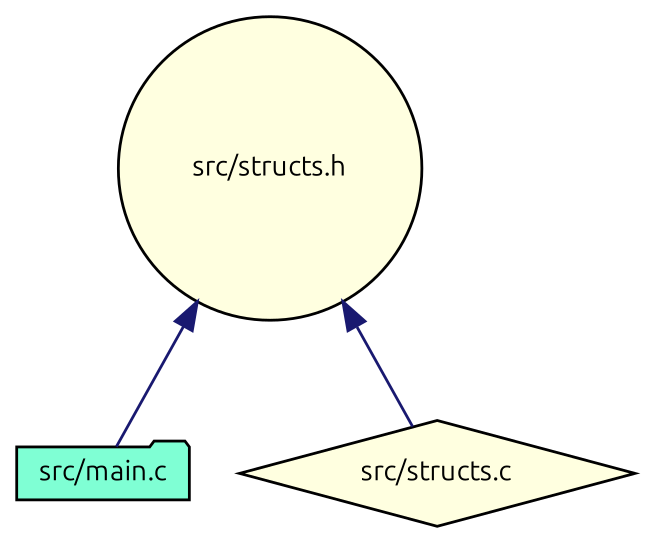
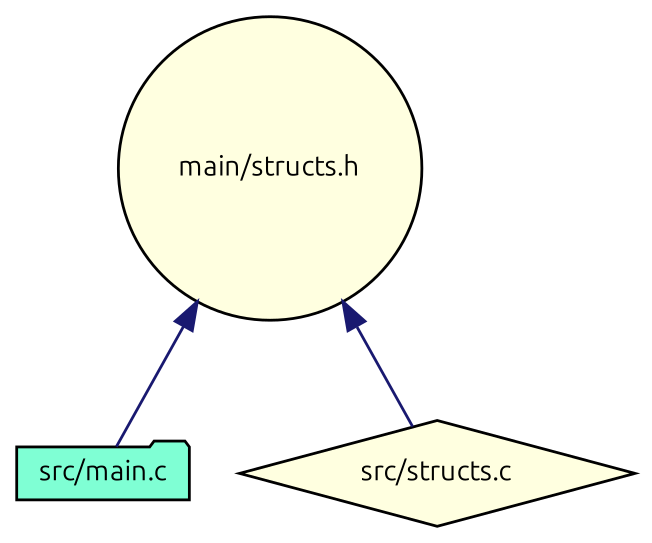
(270, 168) -> (270, 168)
